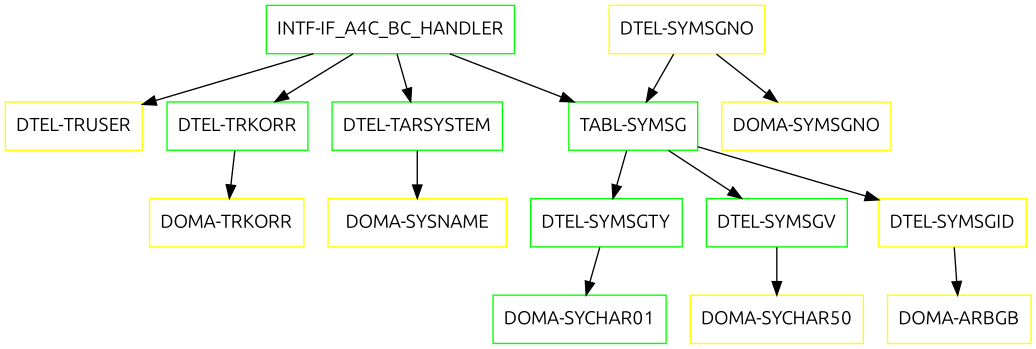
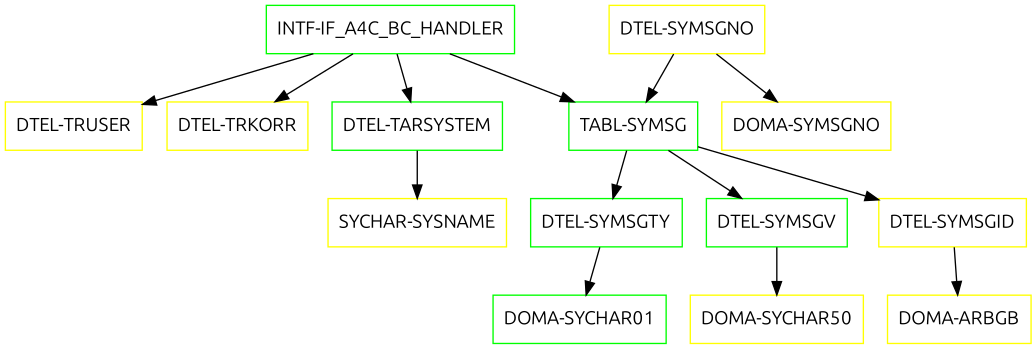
(237, 126) -> (237, 126)
(227, 223) -> none
(417, 223) -> (417, 223)
